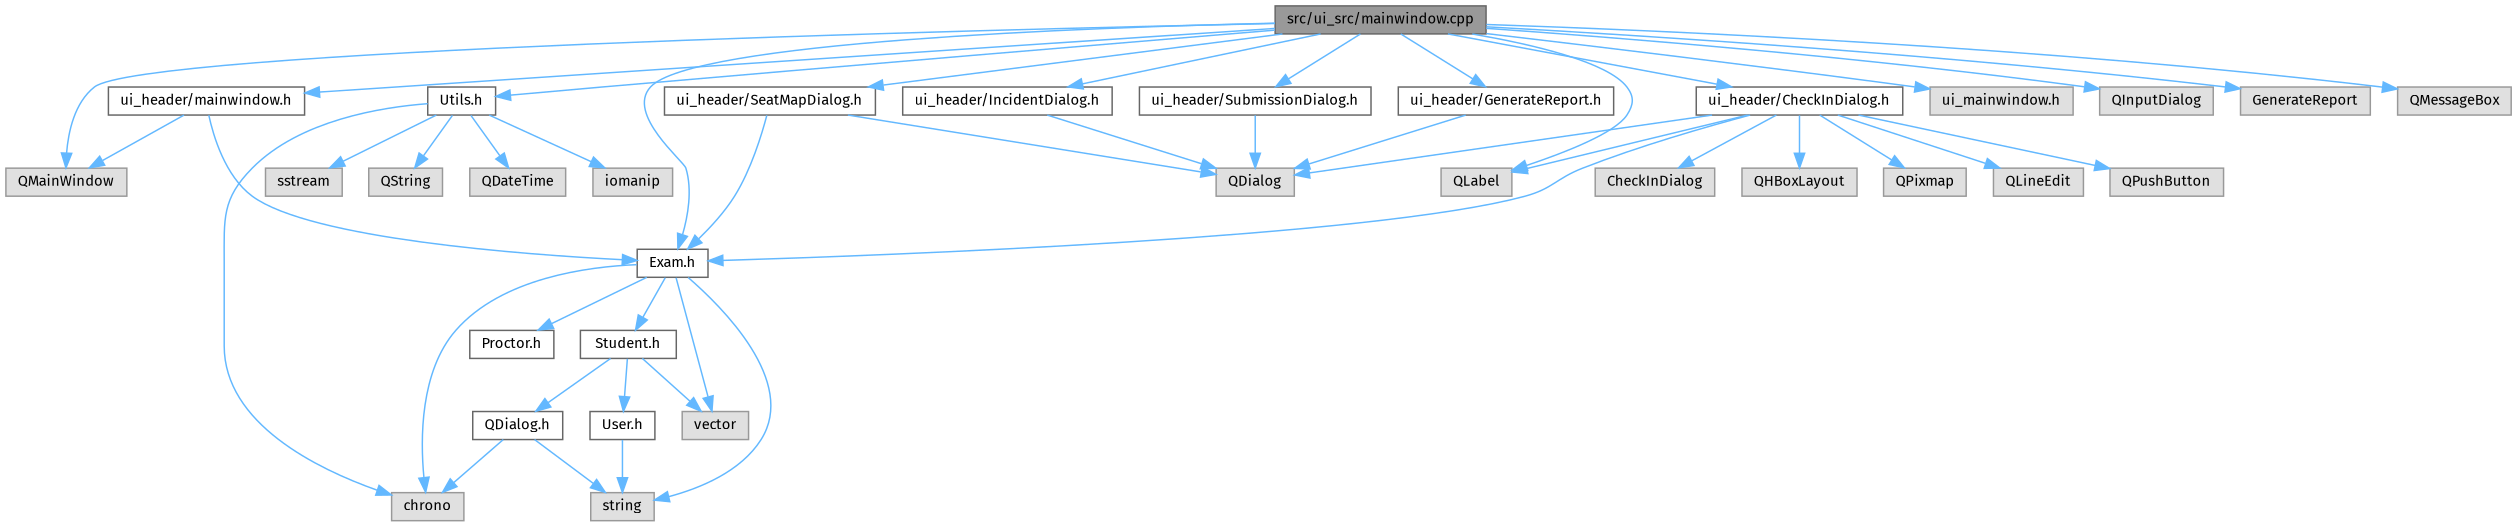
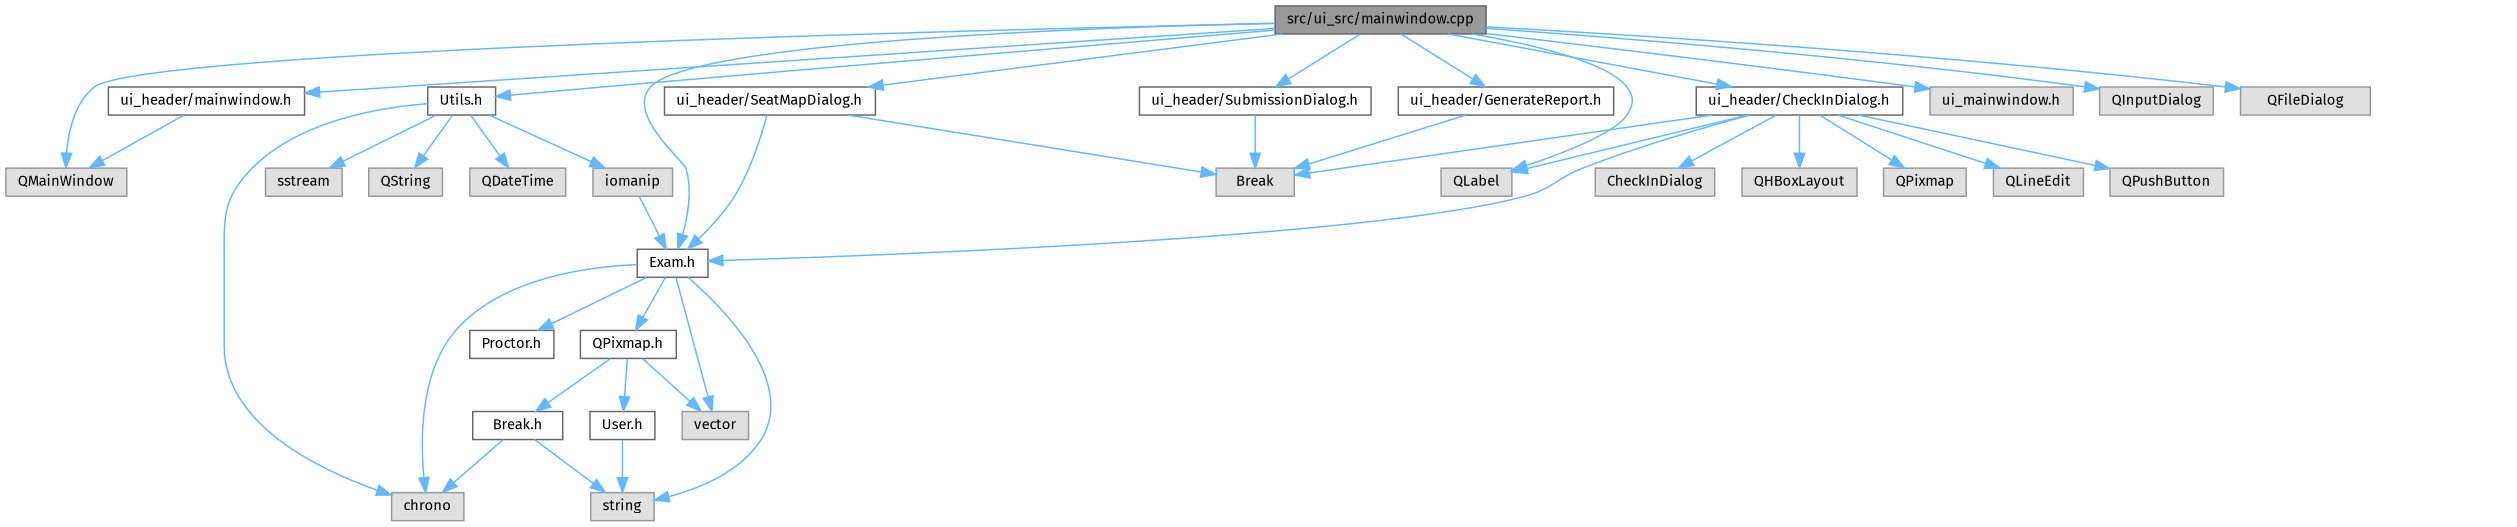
(1007, 101) -> none
(2305, 101) -> (2305, 101)
(2454, 101) -> none
(1255, 182) -> (1255, 182)
(388, 237) -> (649, 216)
(628, 344) -> (628, 344)
(518, 426) -> (518, 426)
